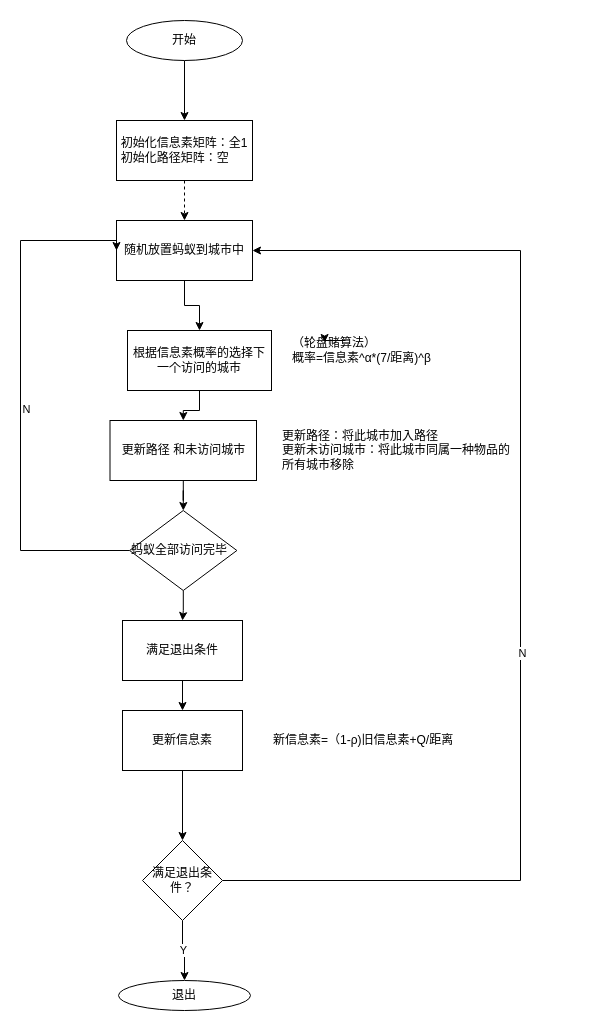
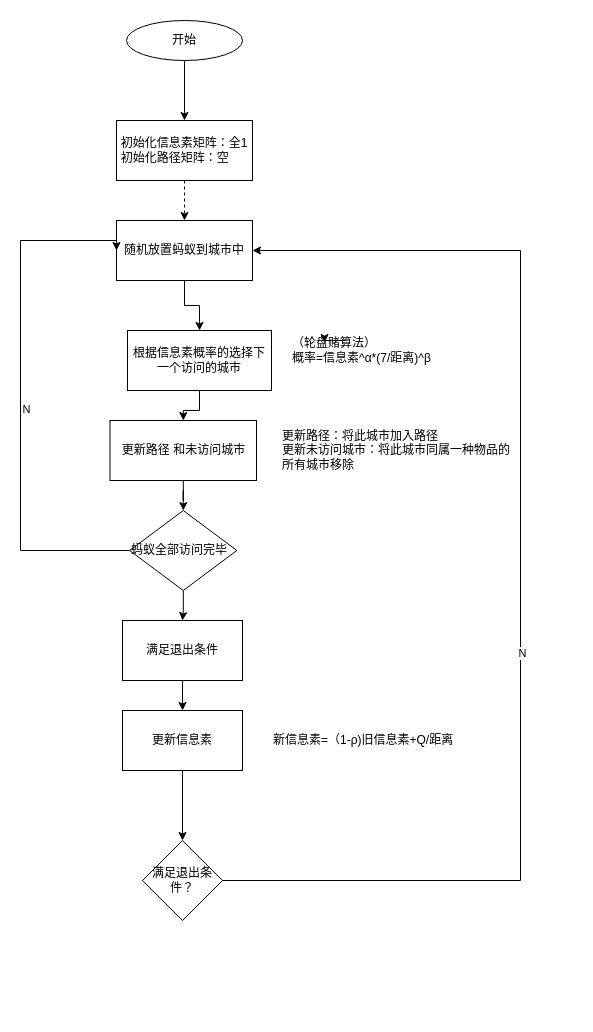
(183, 948) -> none
(184, 996) -> none
